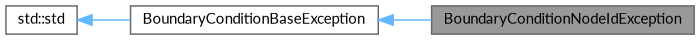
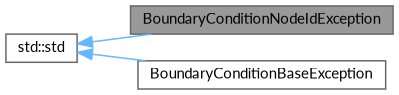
(413, 20) -> (122, 38)
